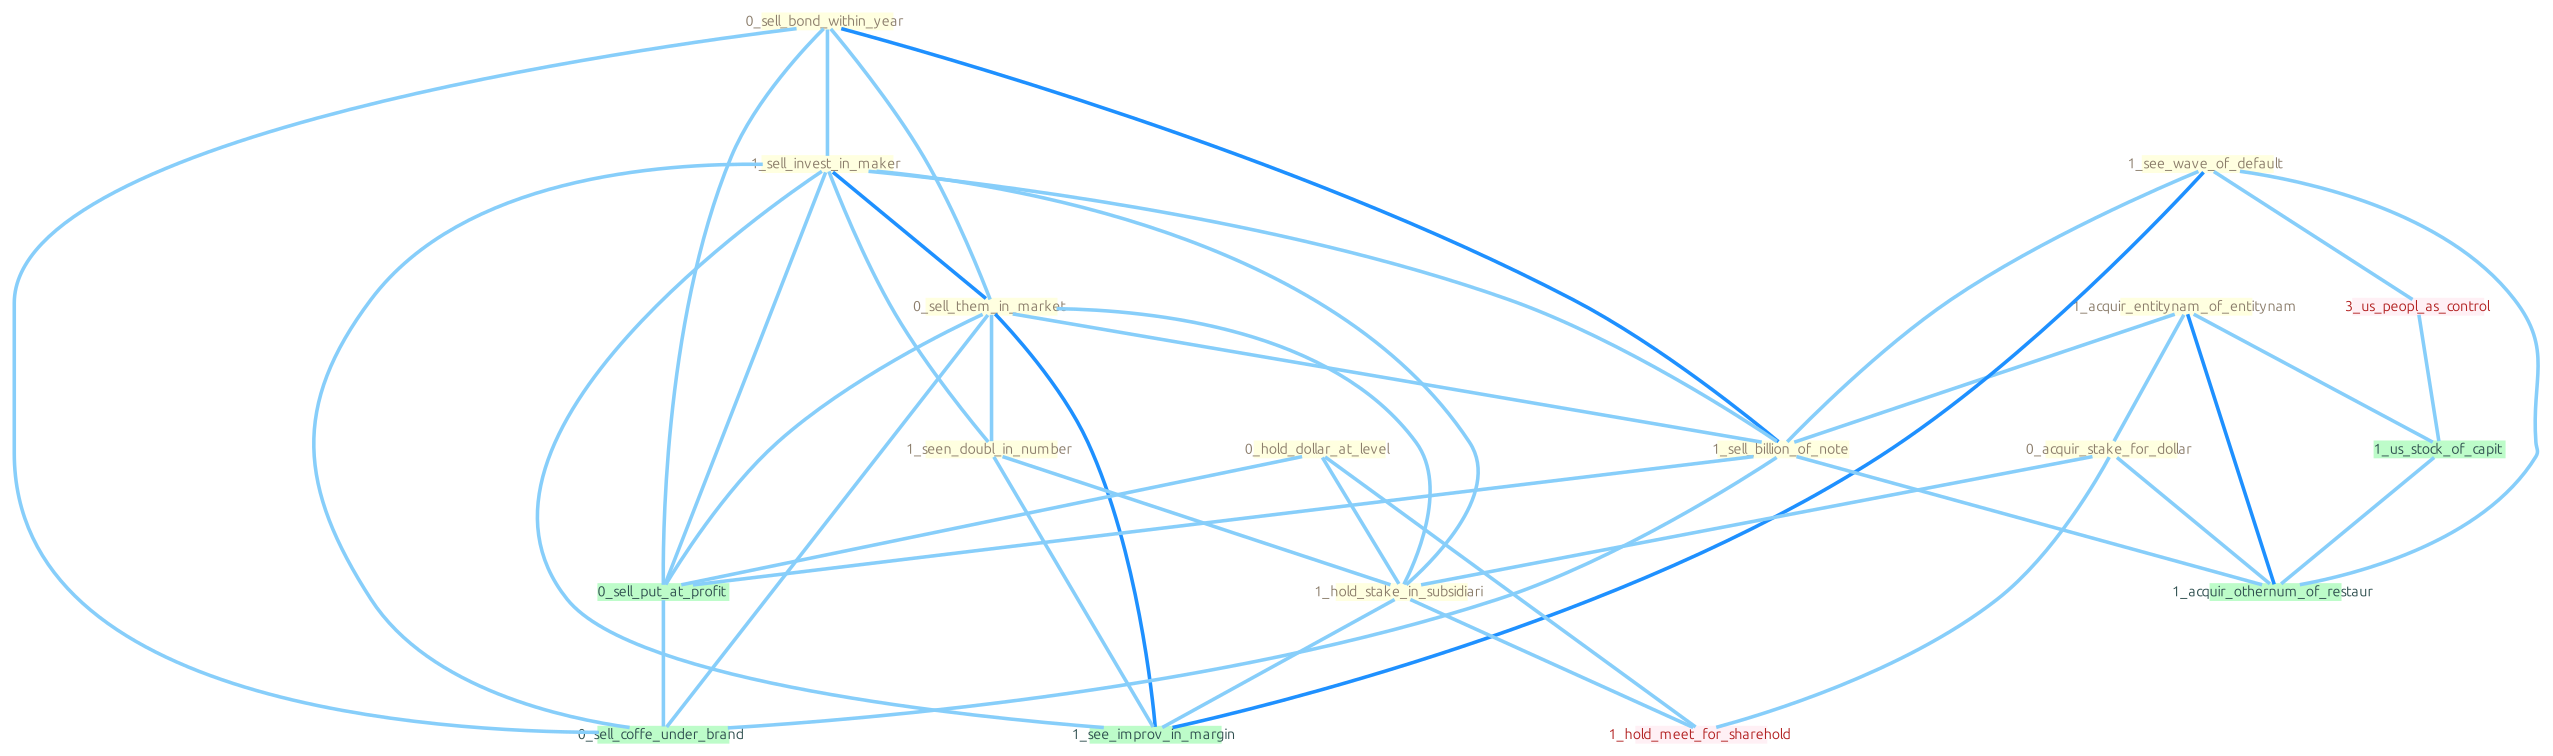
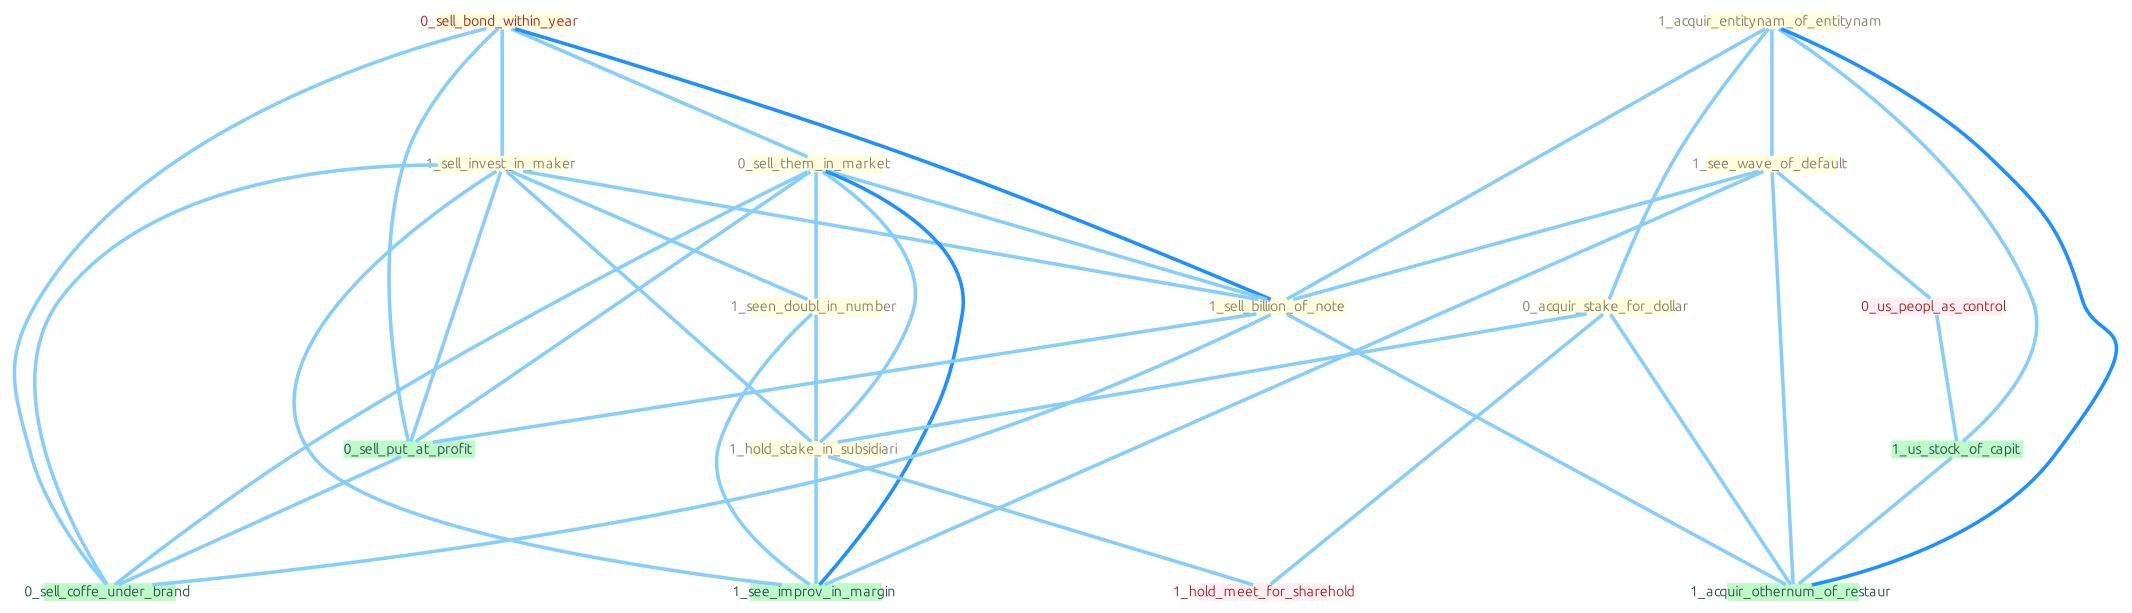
(827, 21) -> (502, 21)
none -> (1772, 93)
(909, 235) -> none
(2418, 307) -> (1936, 307)
(1320, 449) -> none
(1682, 561) -> (1247, 399)
